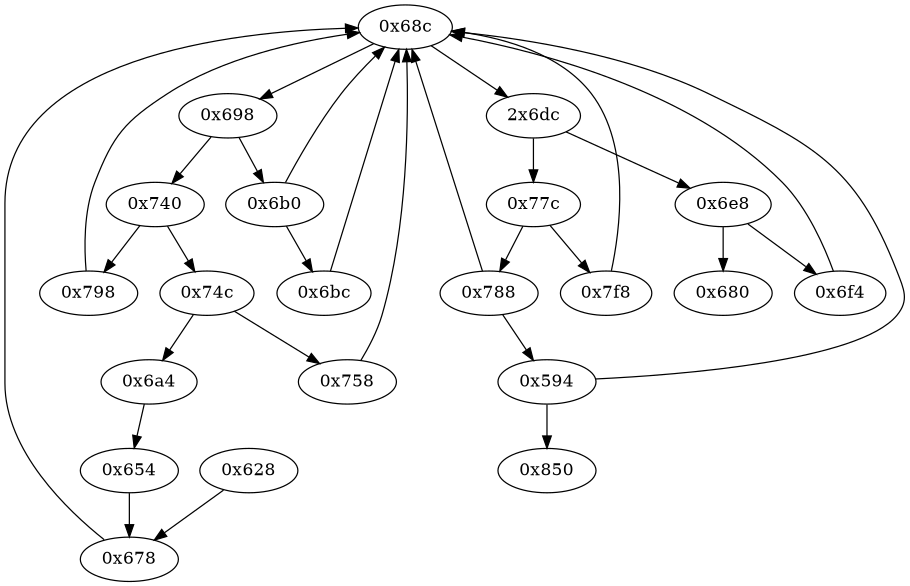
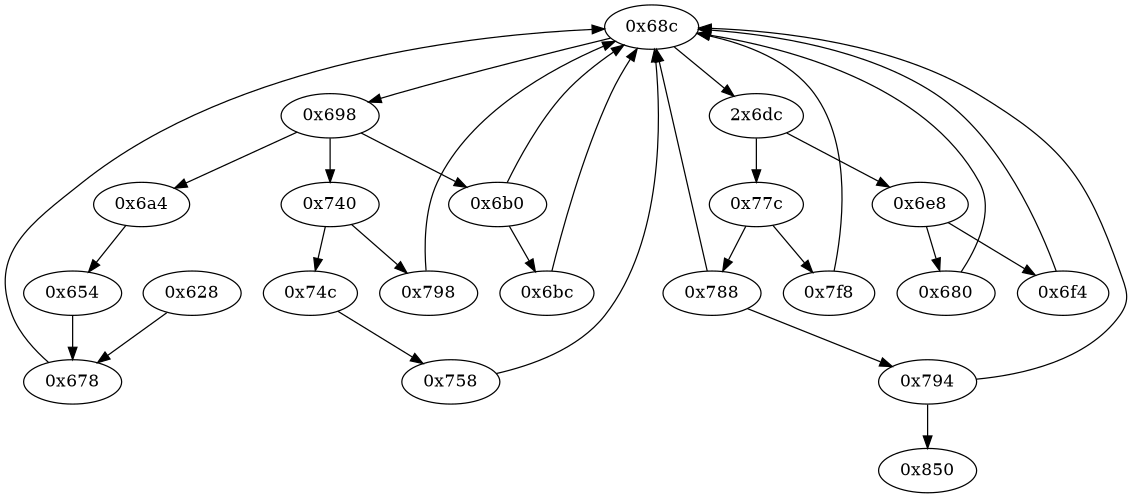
none -> (903, 104)
(181, 333) -> (241, 158)
(547, 382) -> (928, 382)
